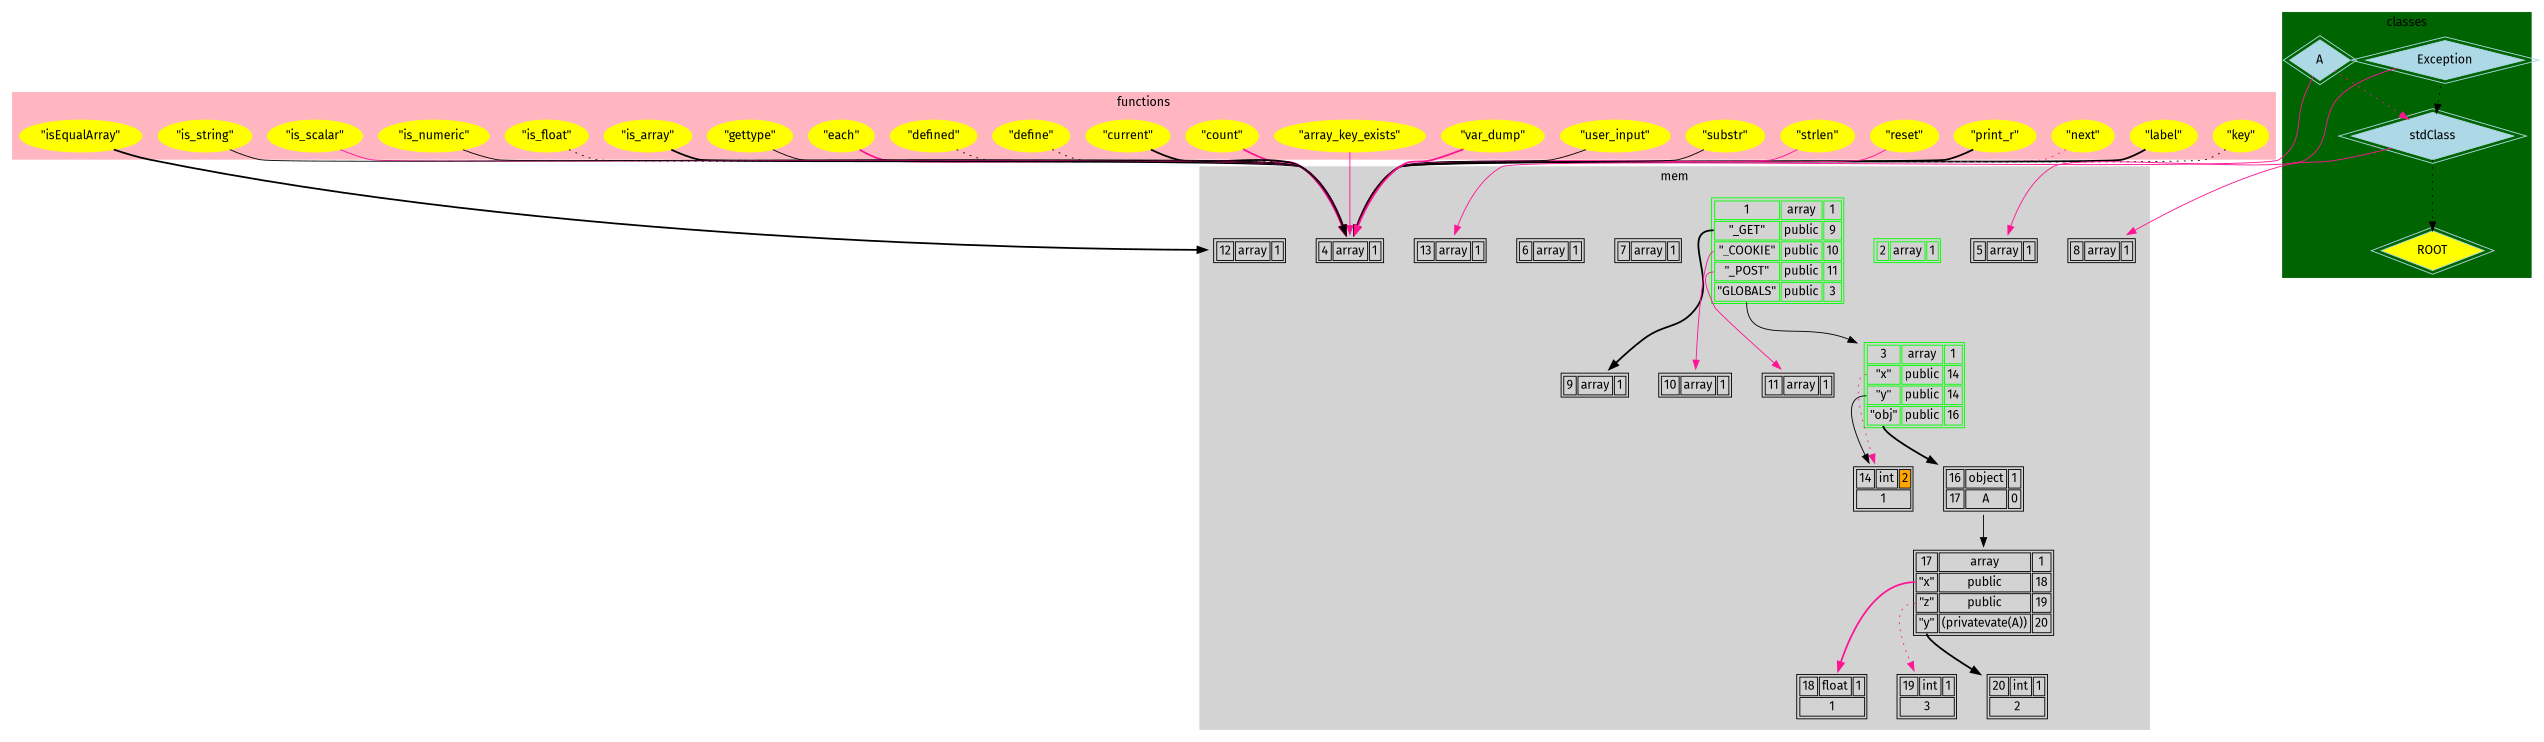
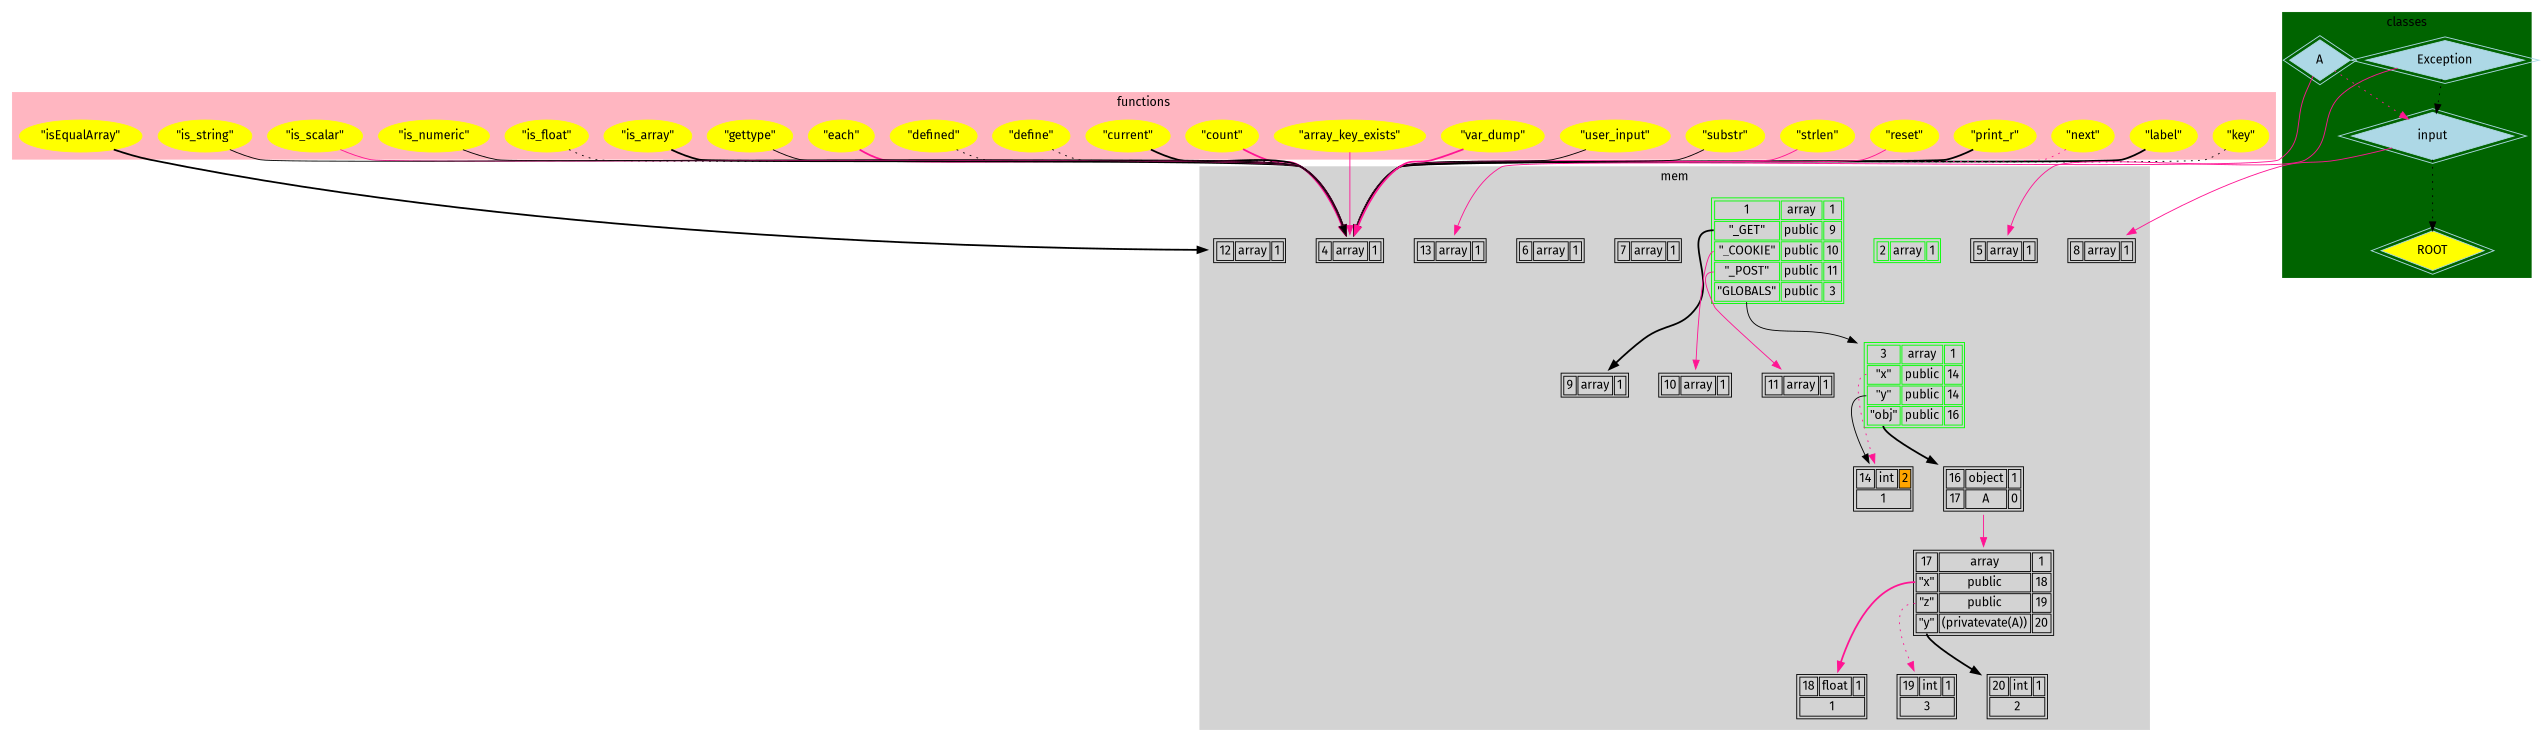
(2433, 136) -> (2433, 136)
(1984, 526) -> (1984, 526)
